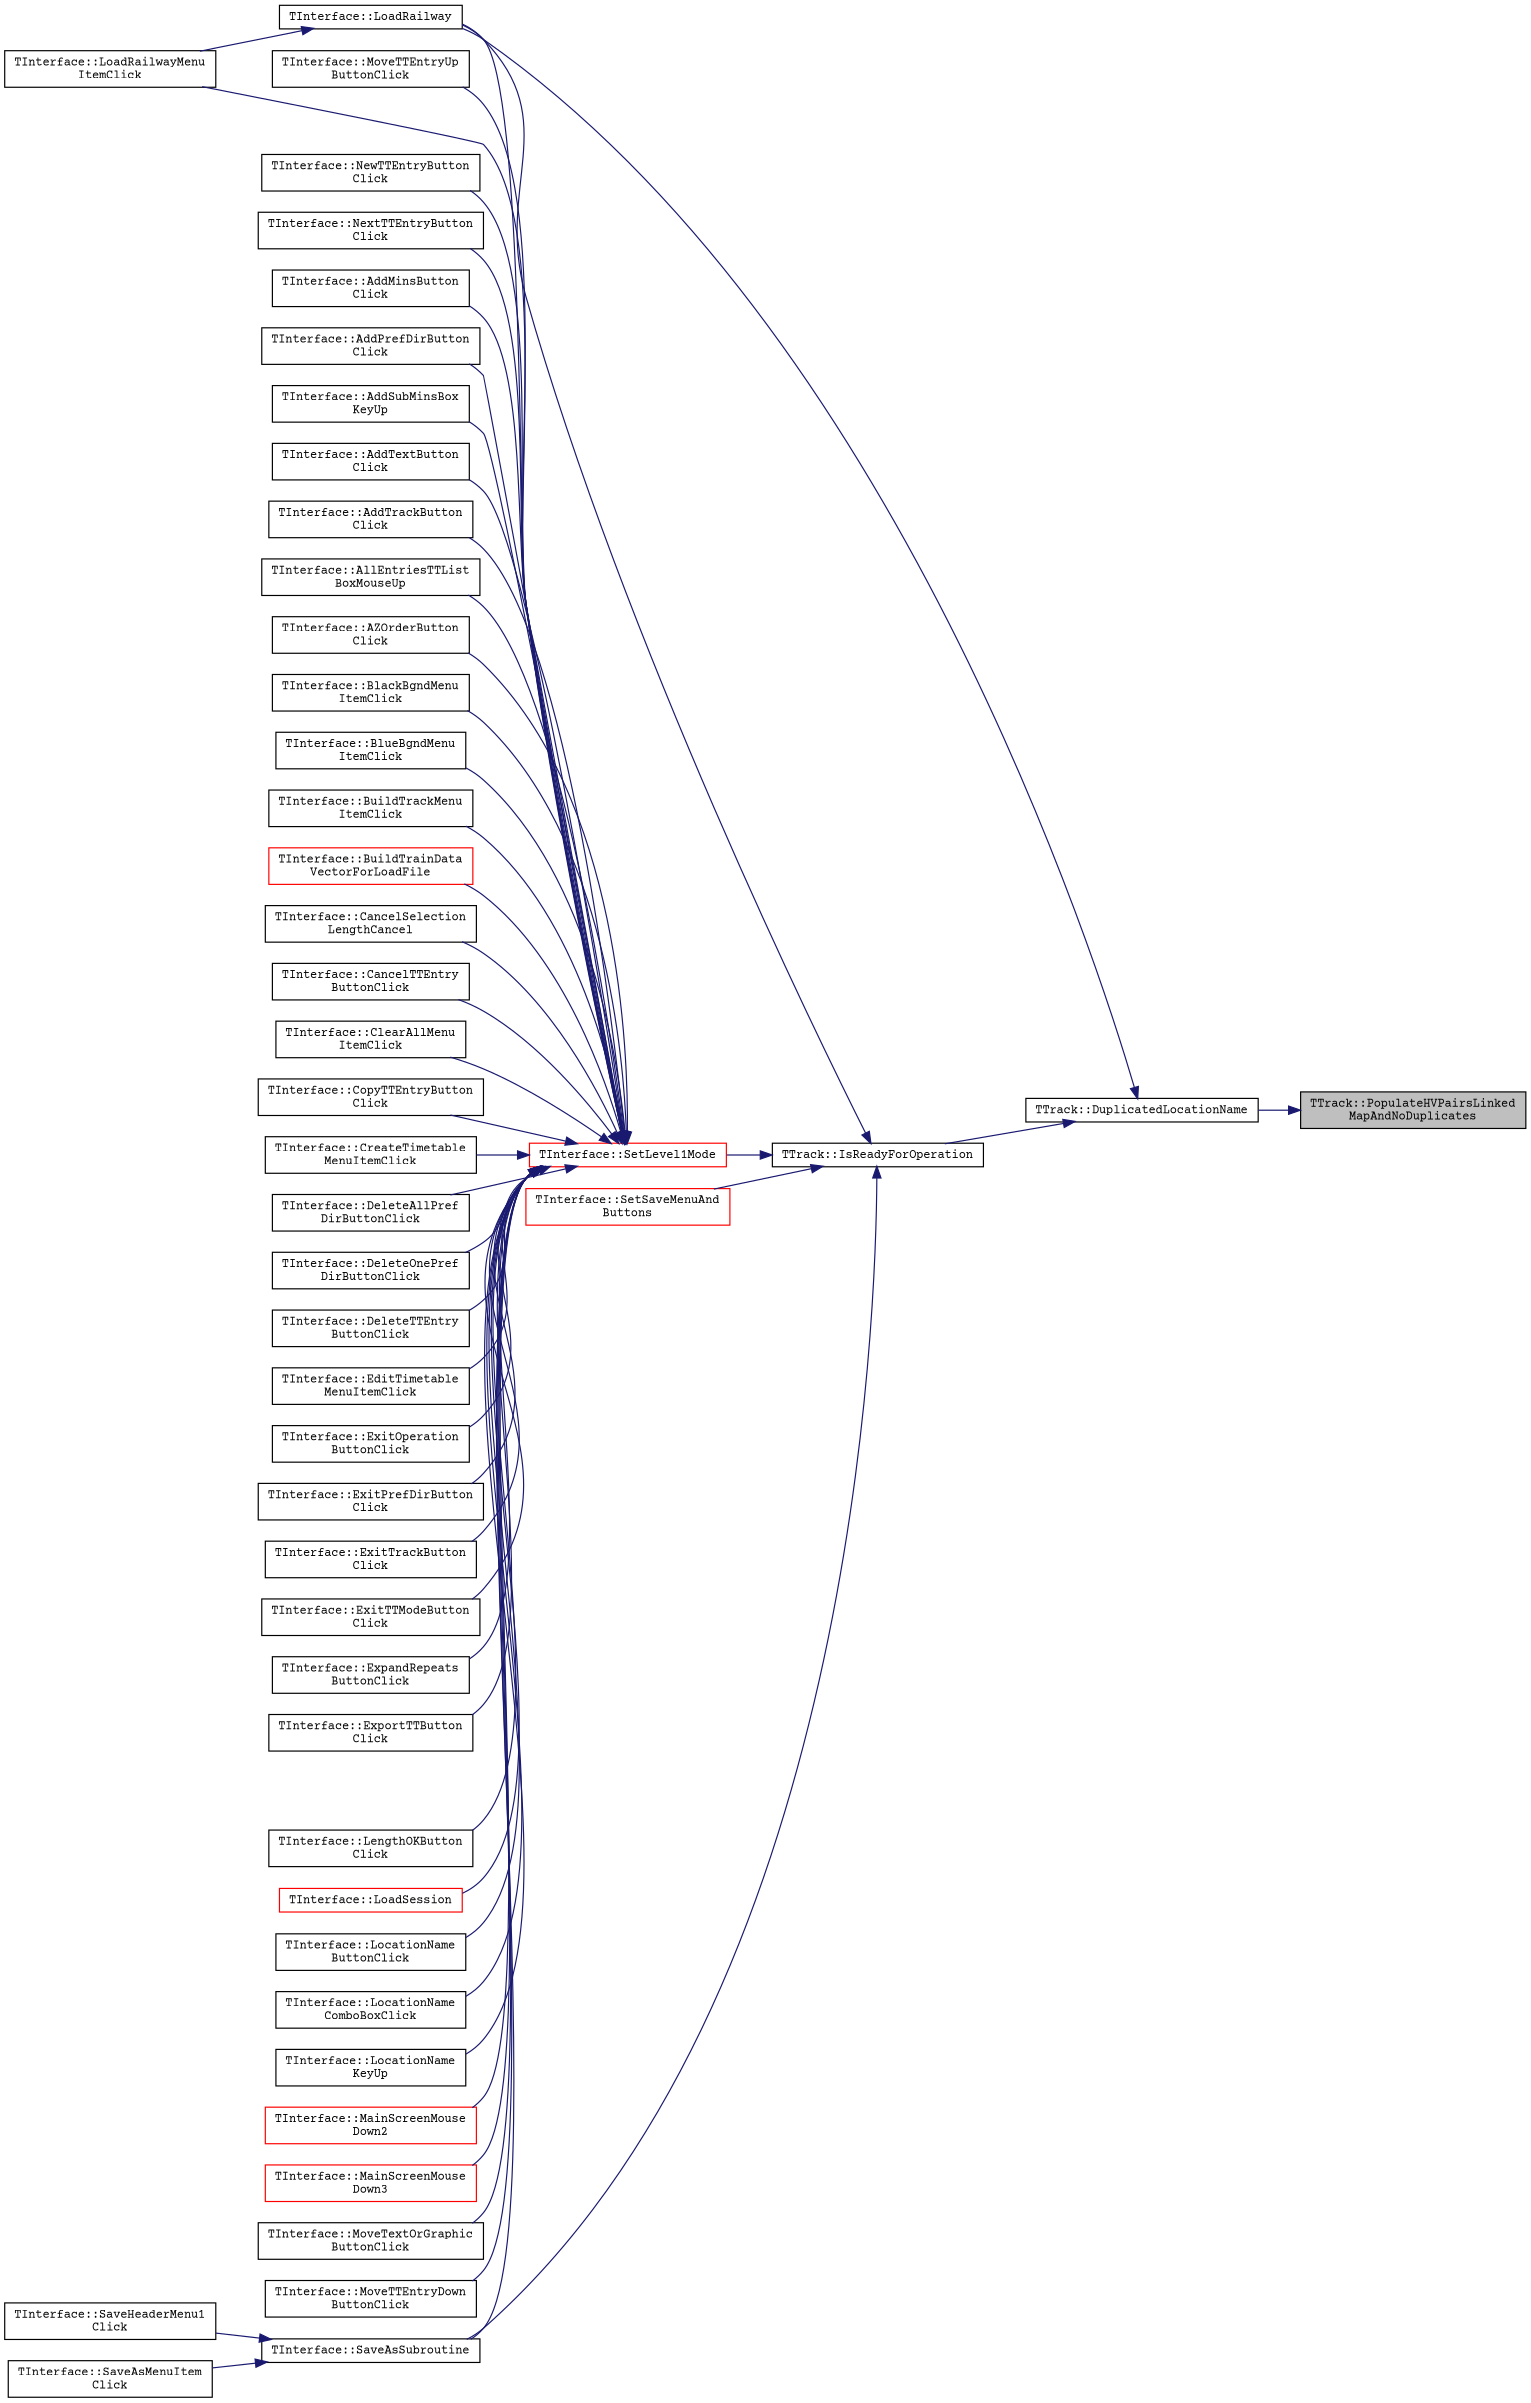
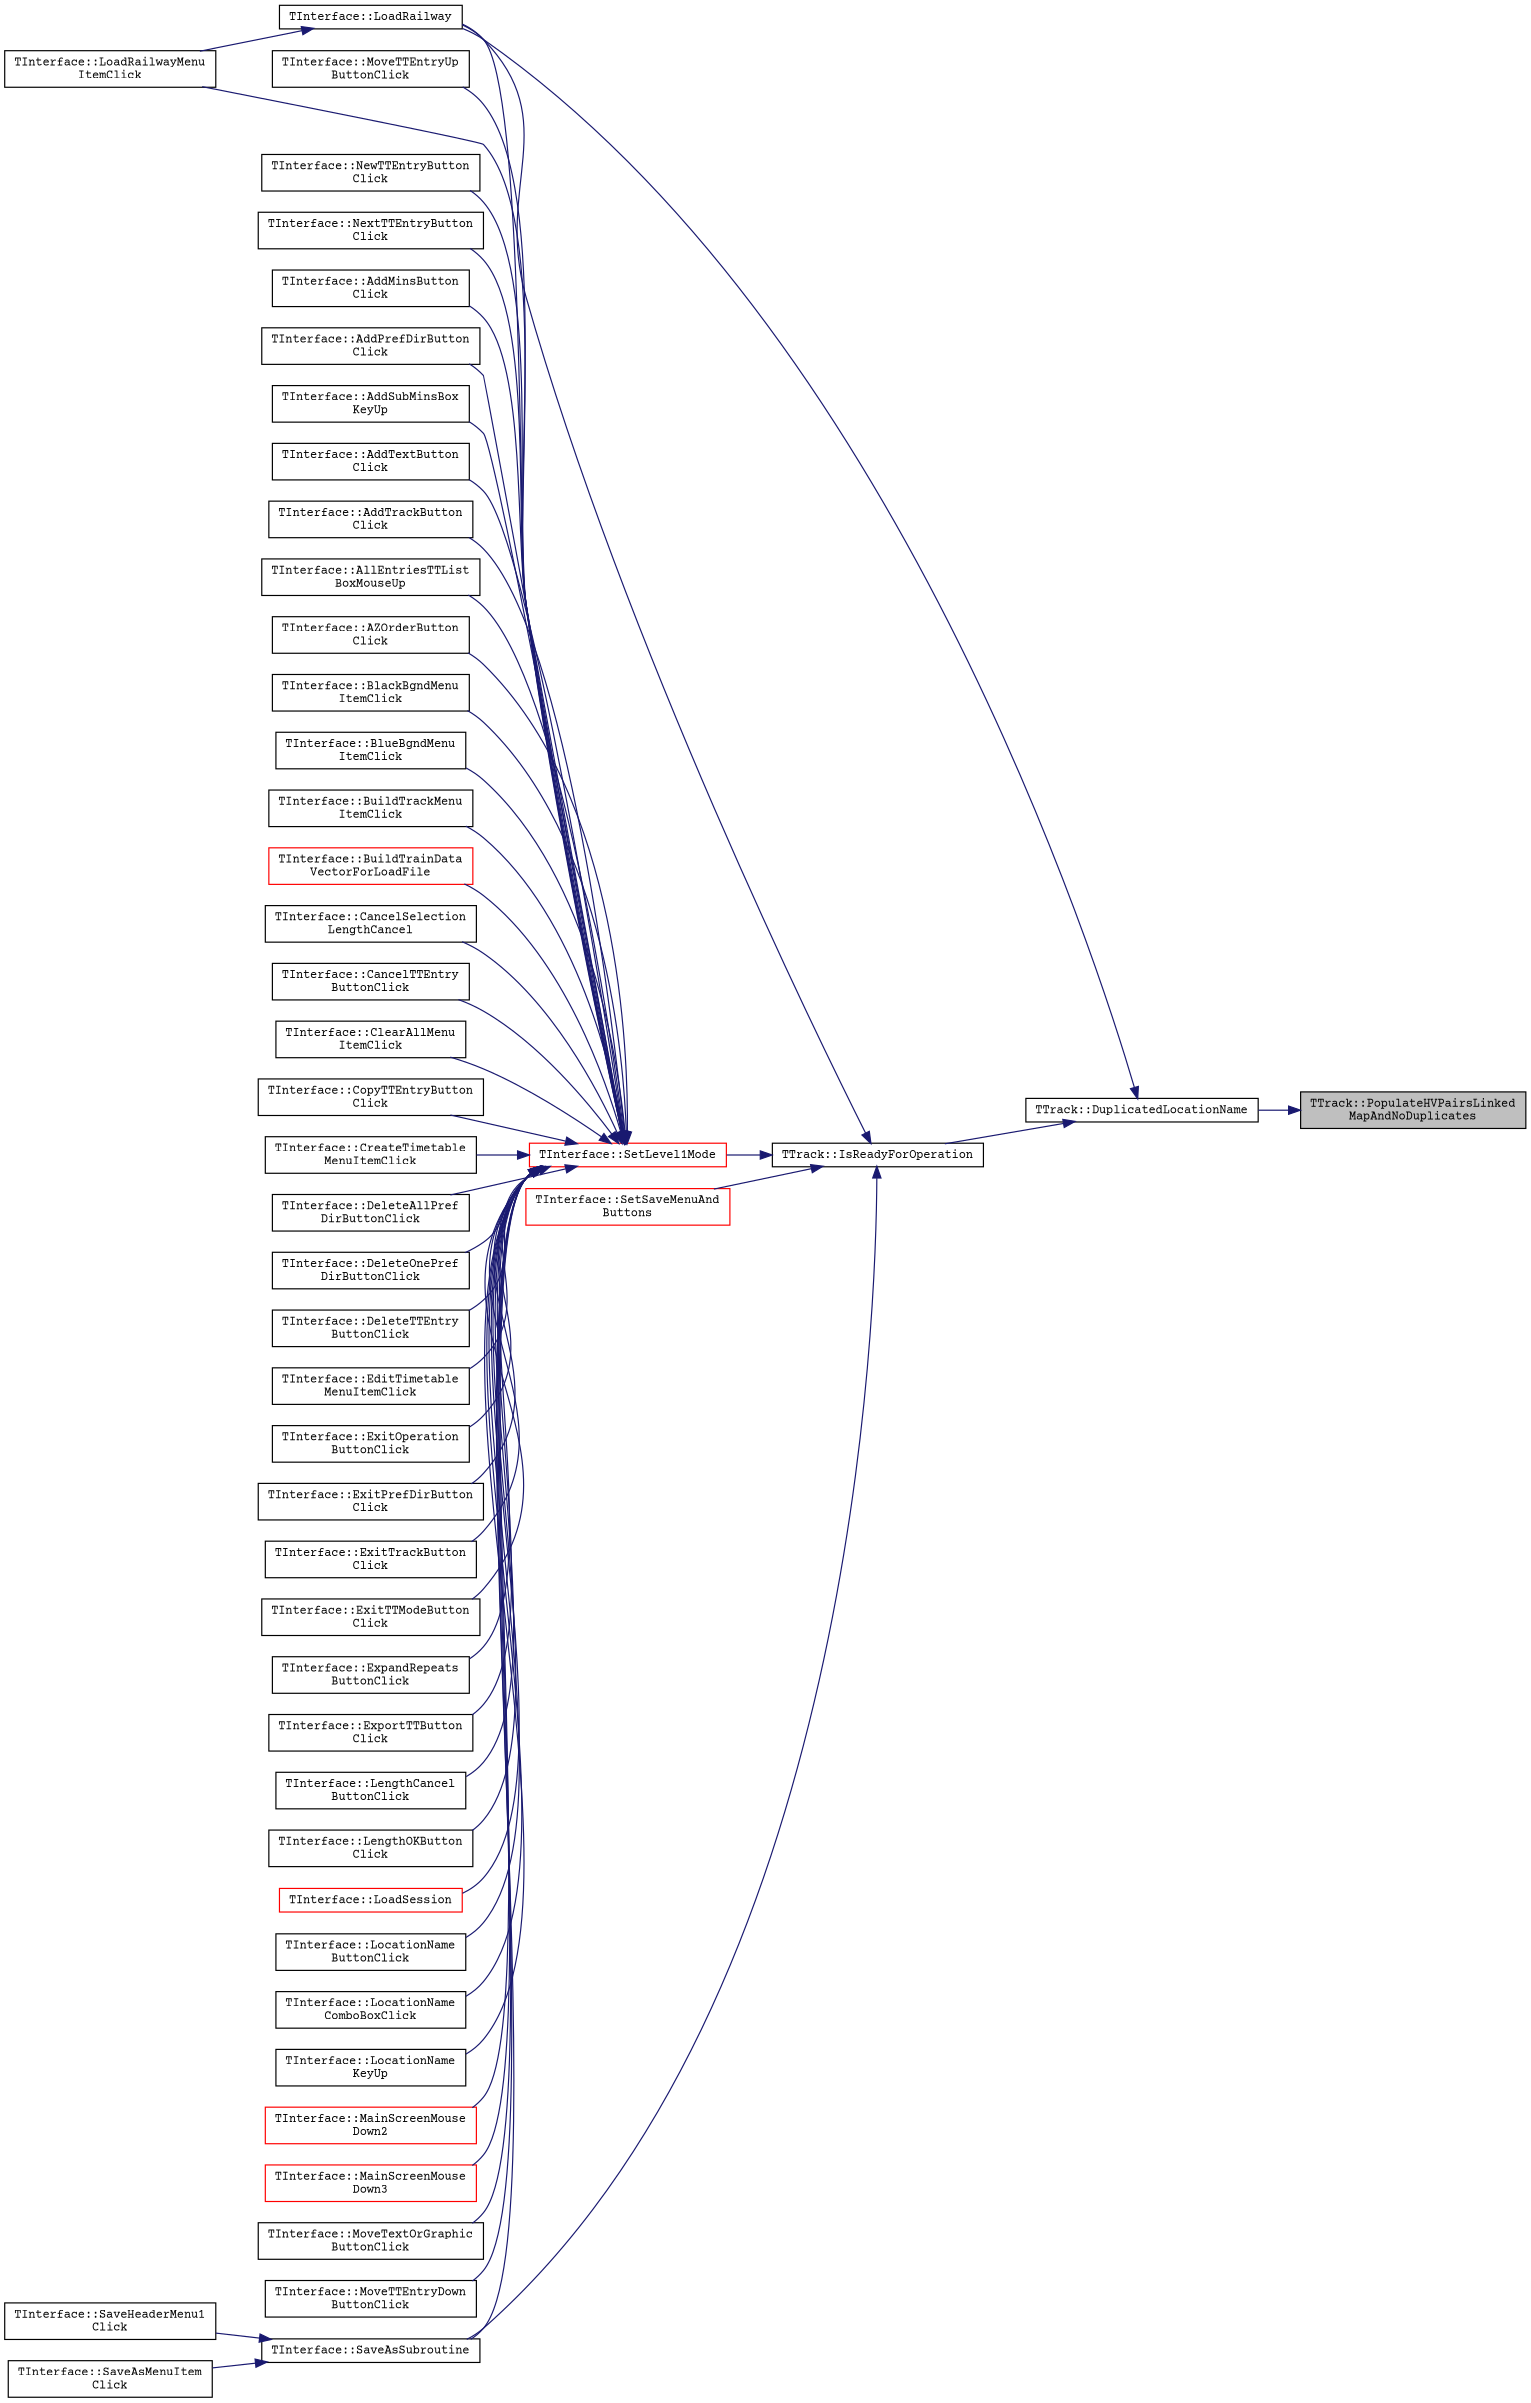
none -> (371, 1791)
